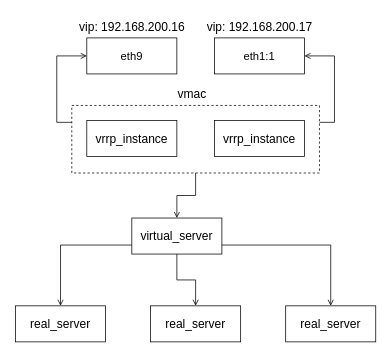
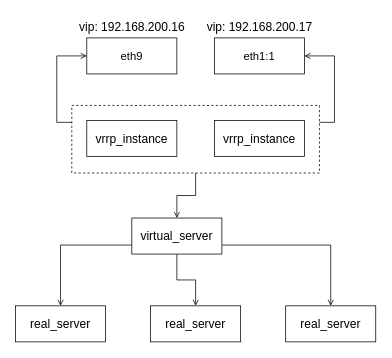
(192, 94) -> none
